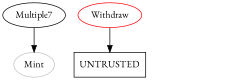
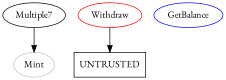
none -> (188, 15)
